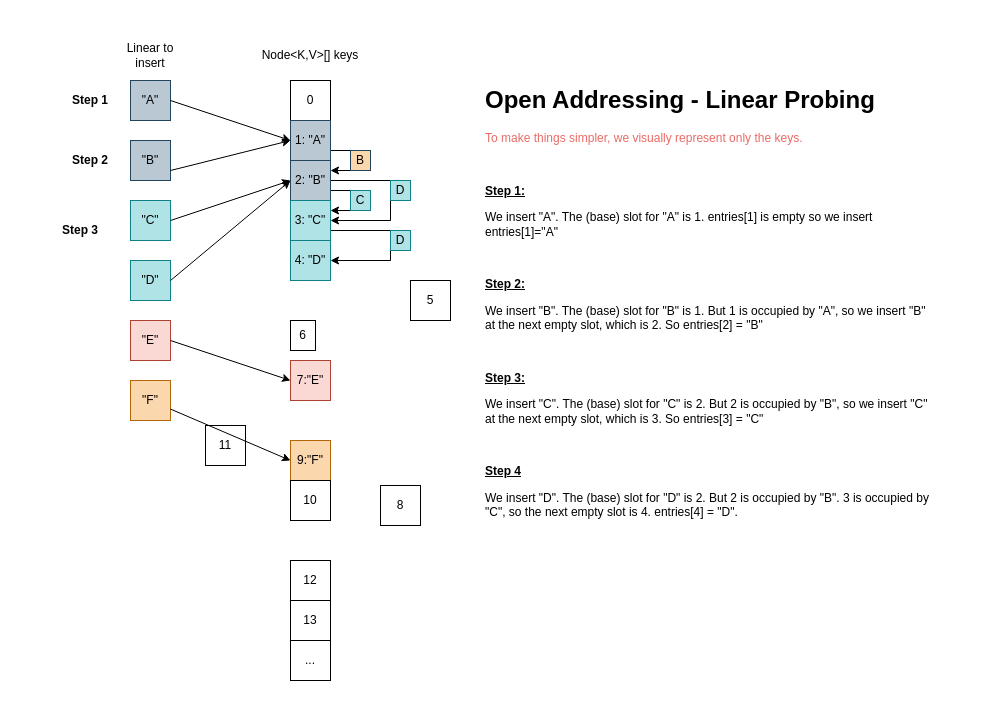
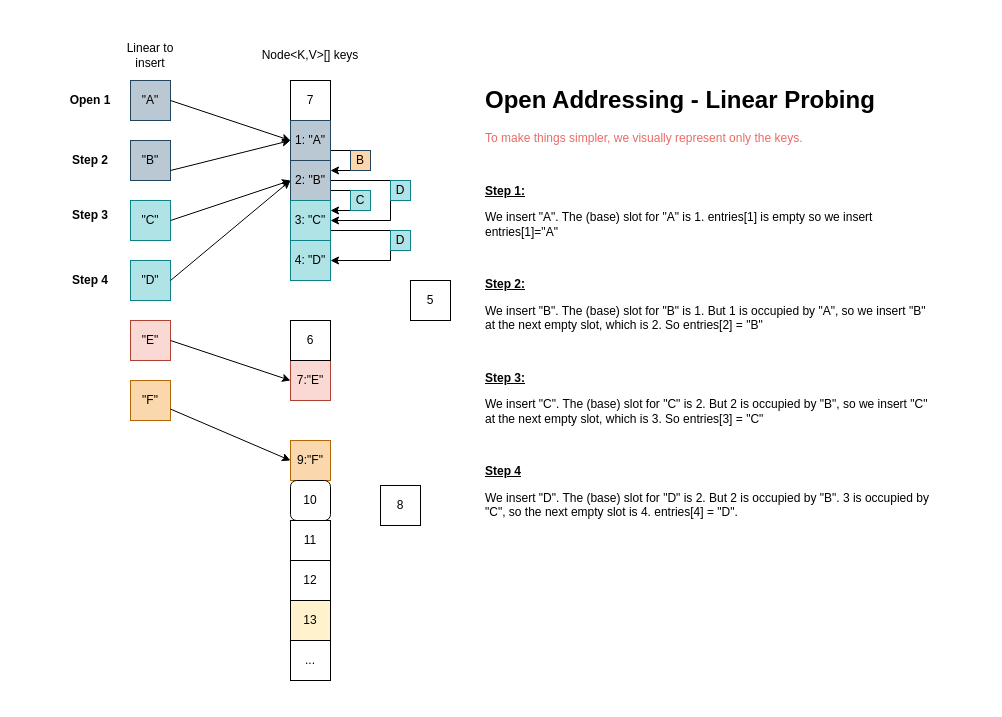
(91, 101) -> (91, 101)
(311, 101) -> (311, 101)
(81, 231) -> (91, 216)
none -> (91, 281)
(303, 336) -> (311, 341)
(226, 446) -> (311, 541)
(311, 501) -> (311, 501)
(311, 621) -> (311, 621)
